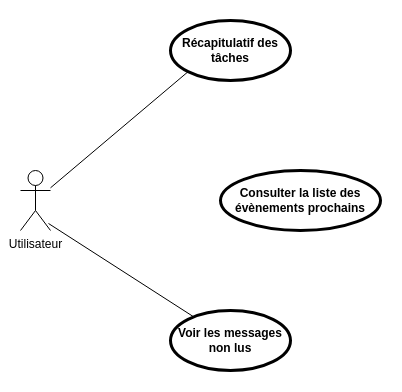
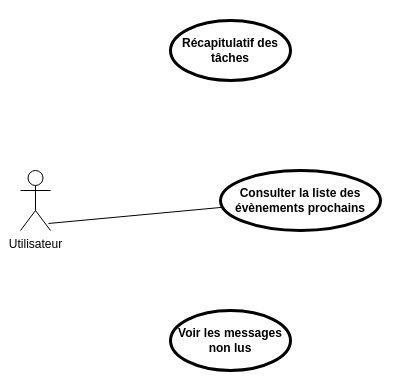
(119, 130) -> none
(120, 270) -> (135, 215)
